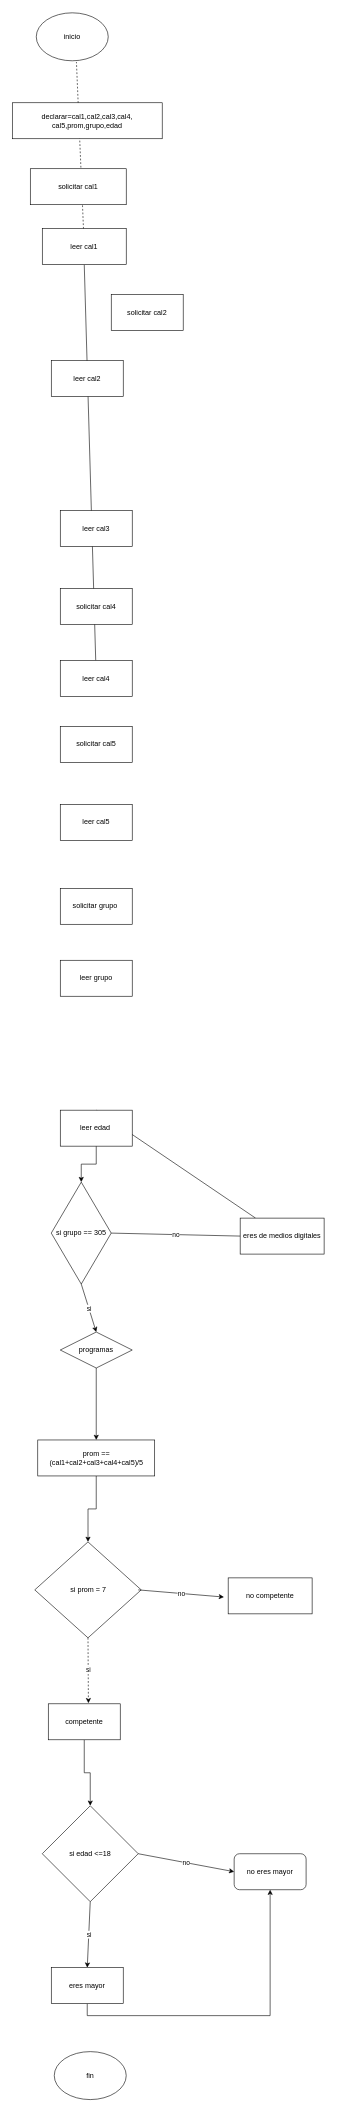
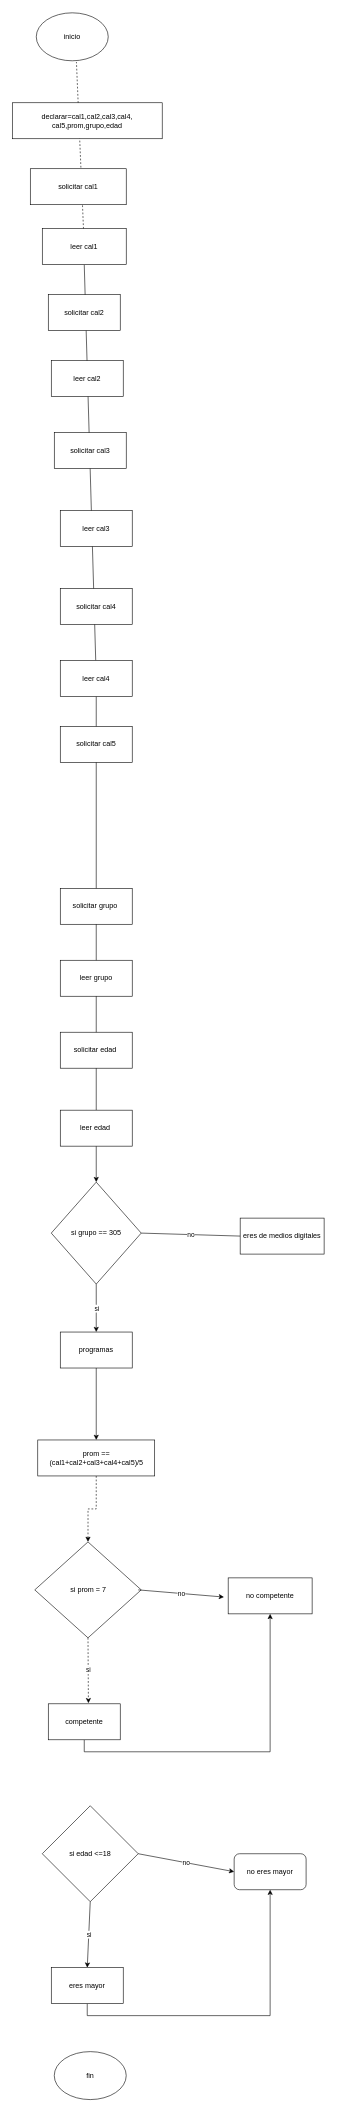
(147, 312) -> (84, 312)
none -> (90, 450)
(96, 822) -> none
none -> (96, 1050)
(193, 1176) -> (96, 825)
(81, 1233) -> (96, 1233)
(96, 1350) -> (96, 1350)
(95, 1509) -> (95, 1509)
(84, 1772) -> (270, 1752)
